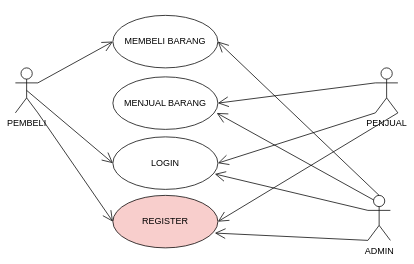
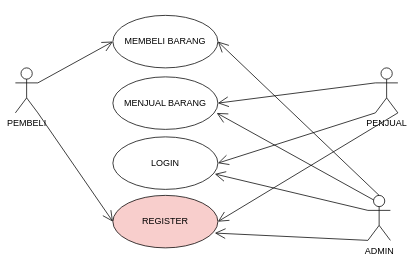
(71, 128) -> none
